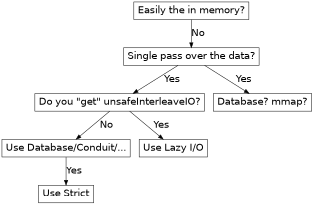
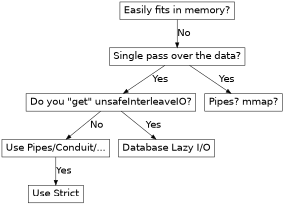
(191, 11) -> (177, 11)
(263, 102) -> (244, 102)
(66, 148) -> (56, 148)
(173, 148) -> (166, 148)
